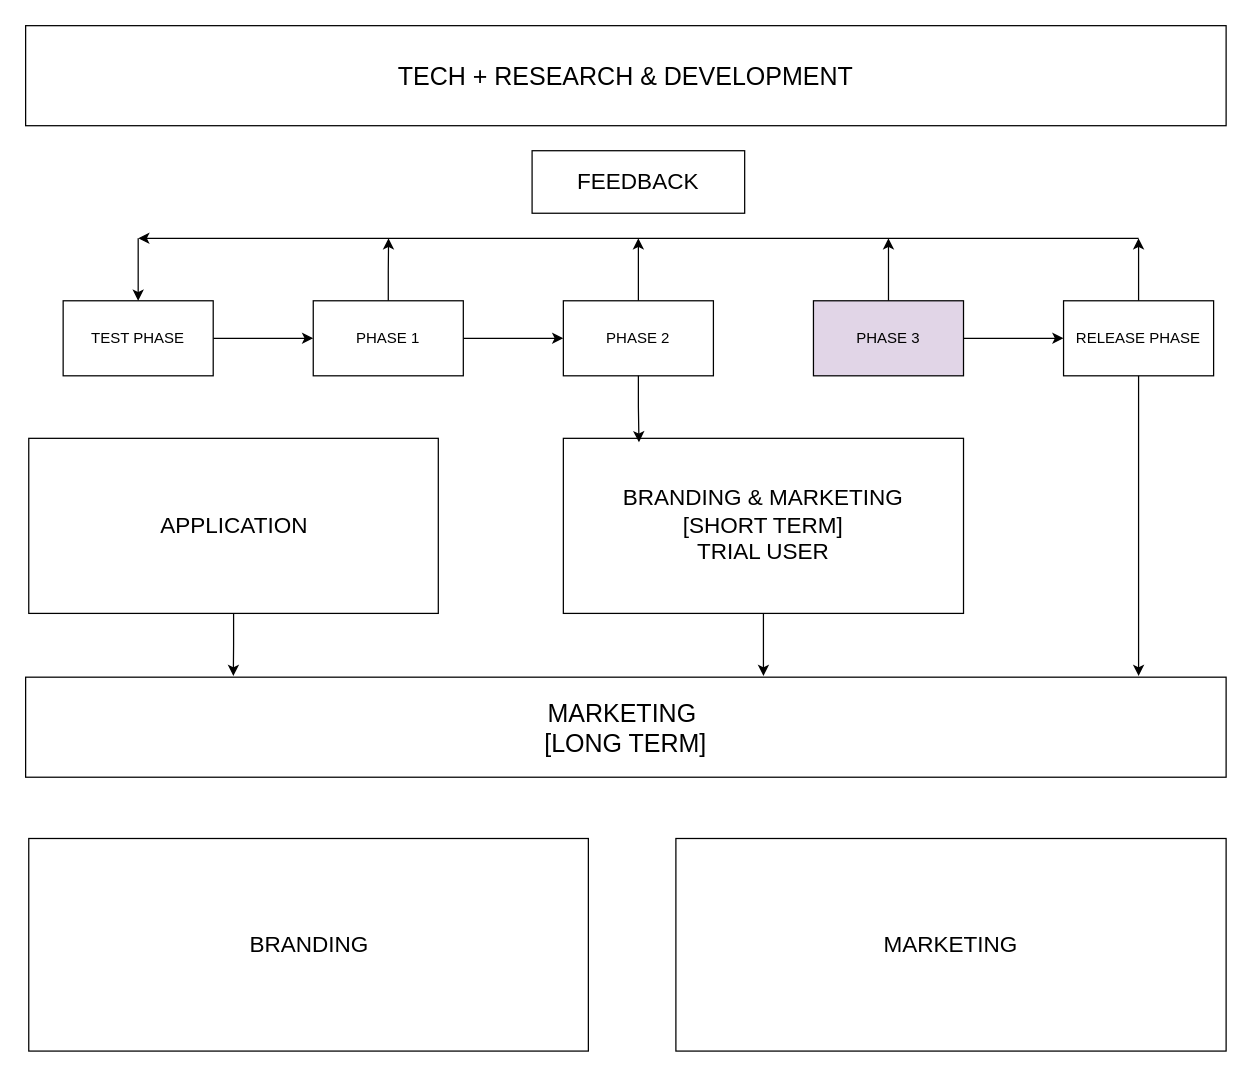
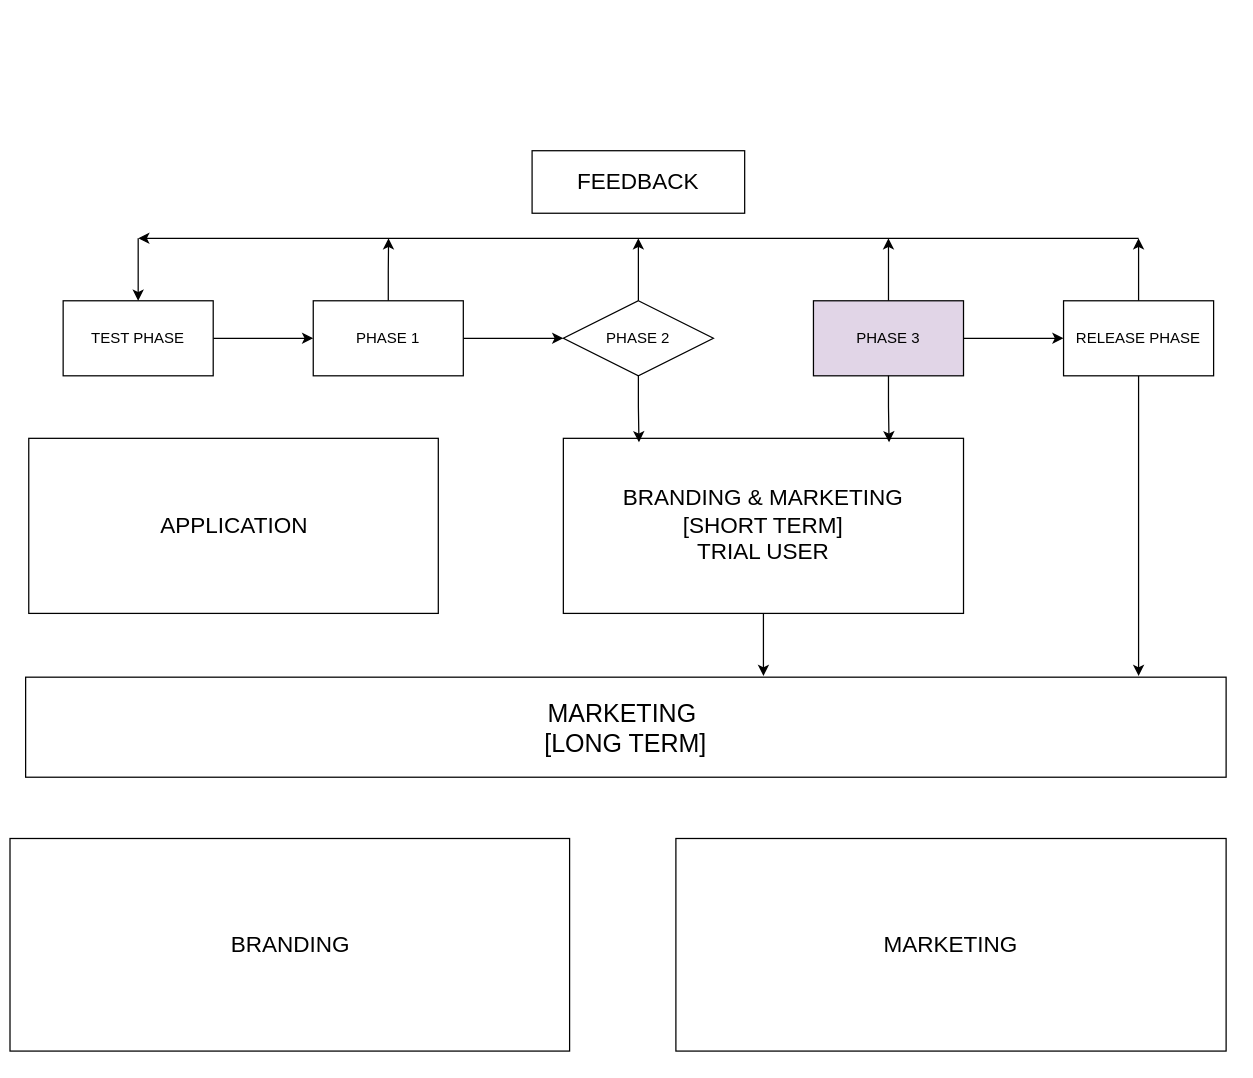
(626, 76) -> none
(638, 338) -> (638, 338)
none -> (888, 405)
(234, 640) -> none
(308, 944) -> (290, 944)
